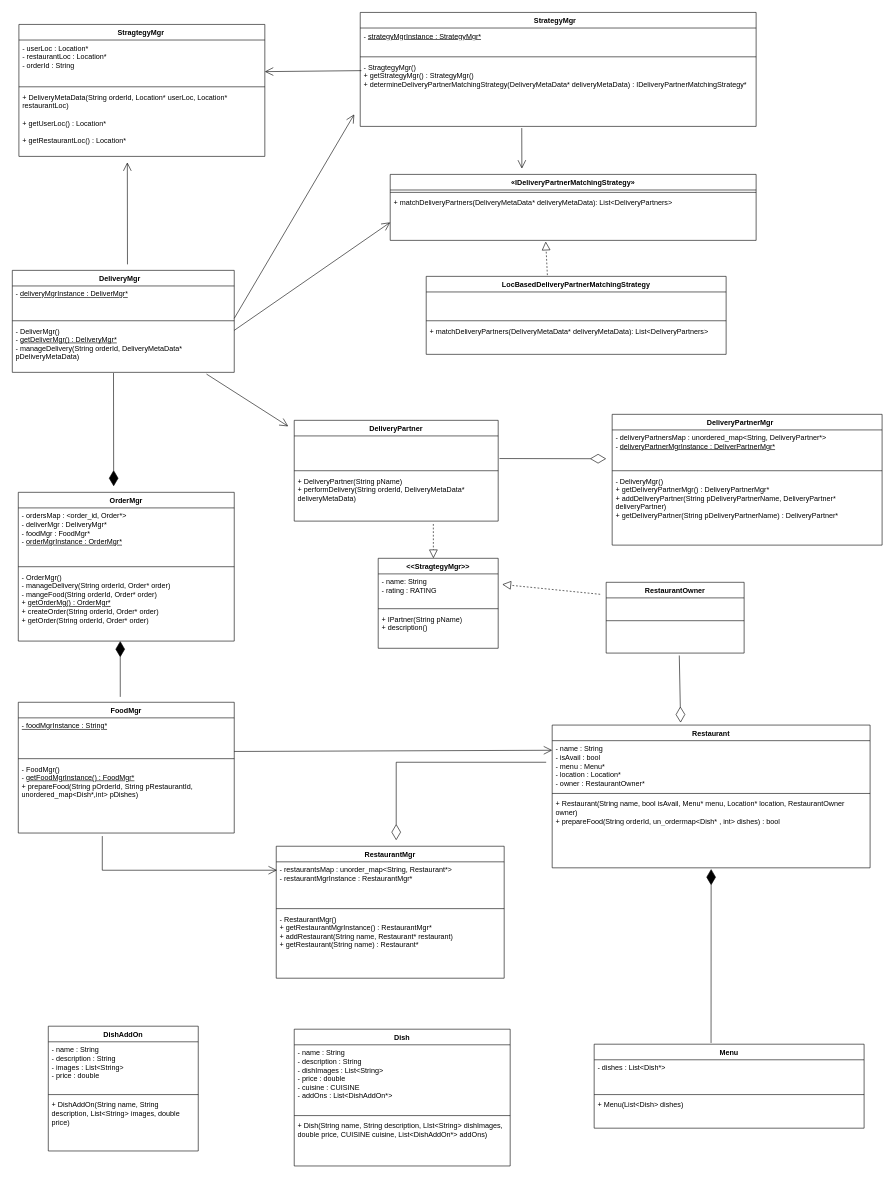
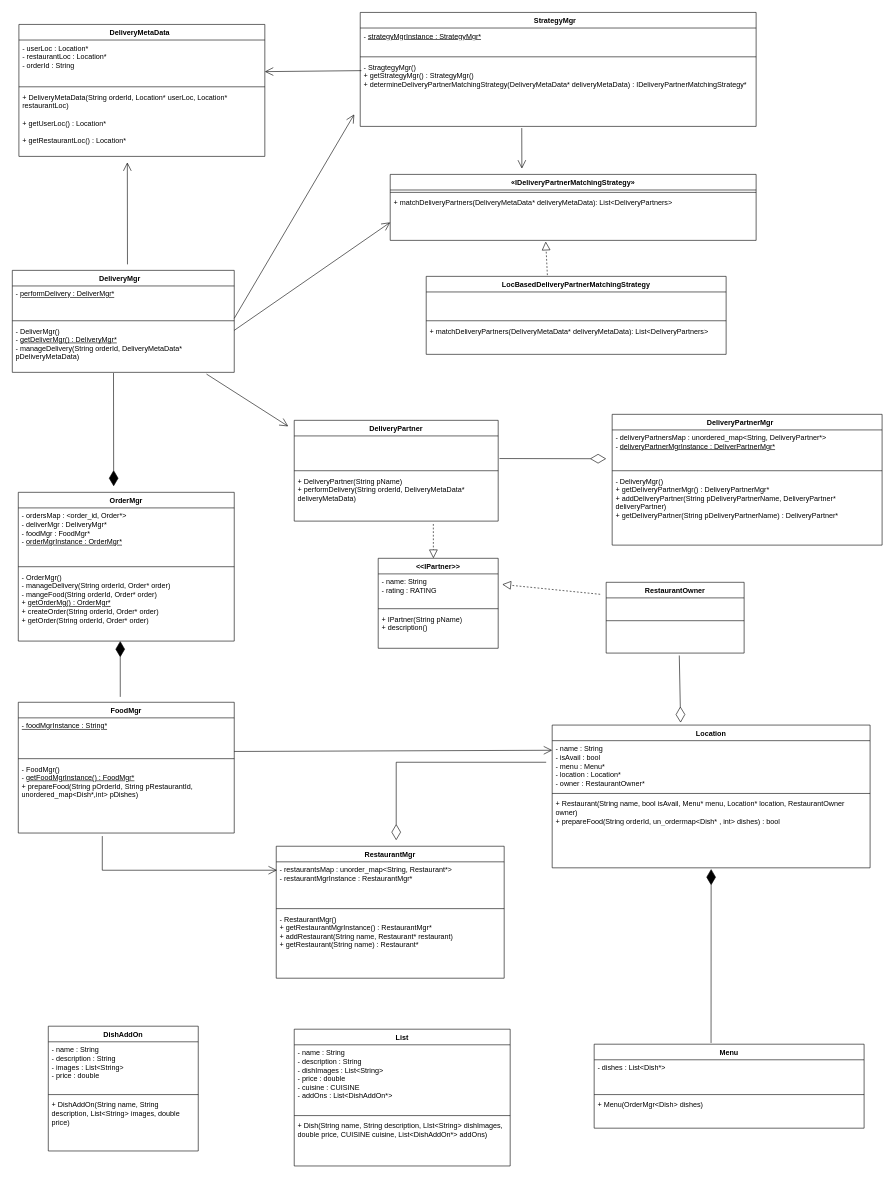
(142, 33) -> (142, 33)
(79, 294) -> (71, 294)
(438, 567) -> (438, 567)
(711, 734) -> (711, 734)
(402, 1038) -> (402, 1038)
(644, 1106) -> (653, 1106)
